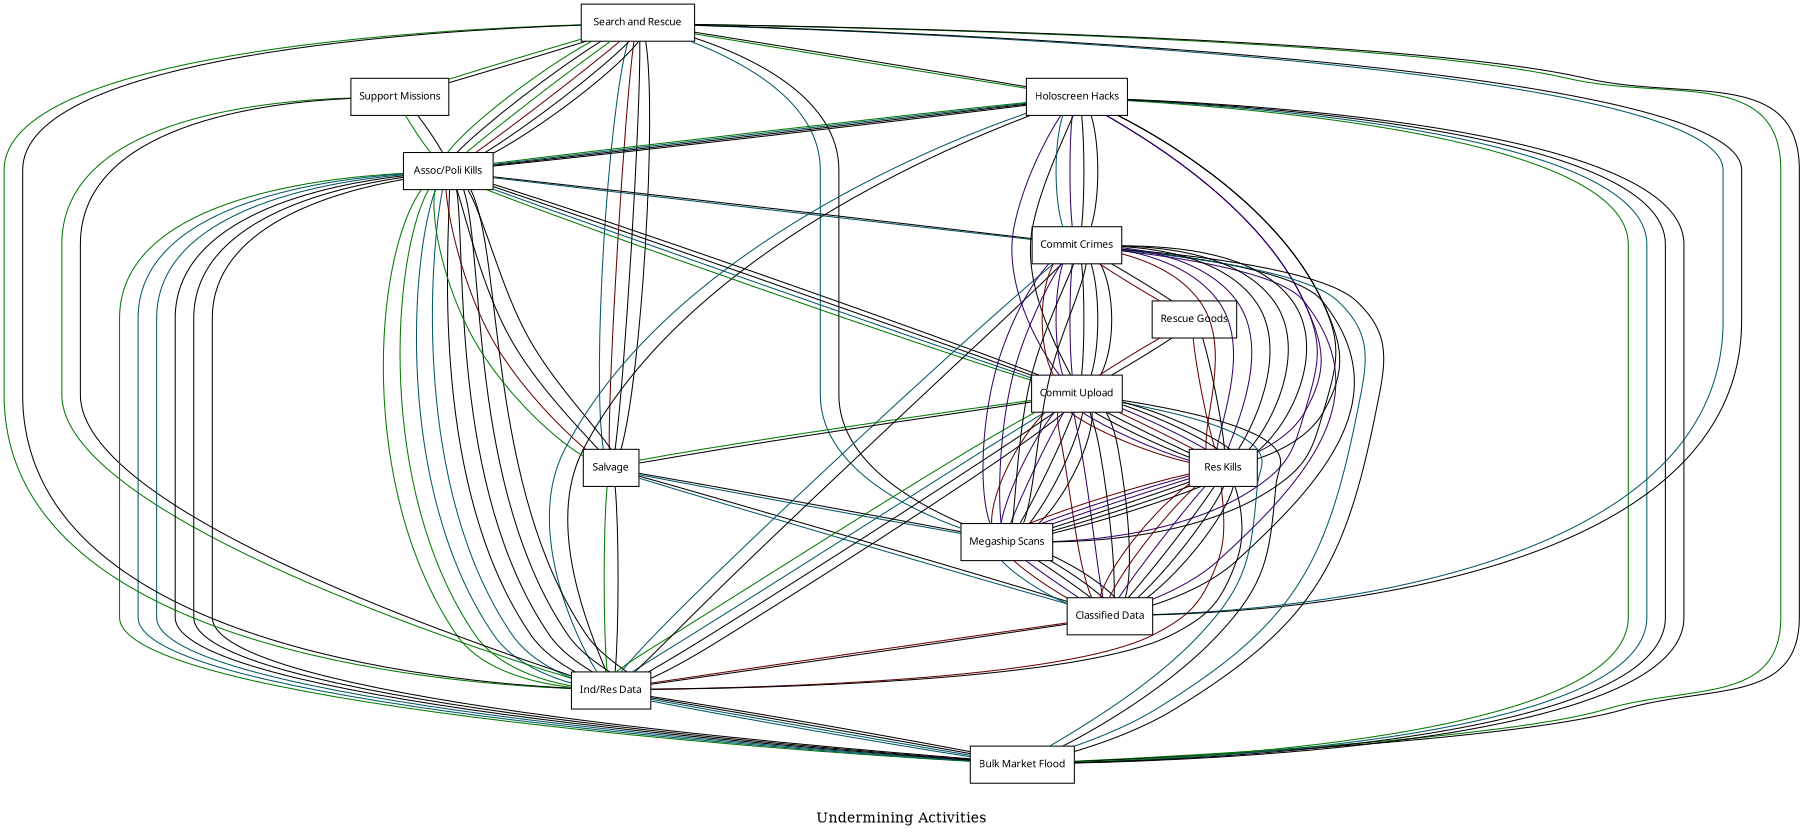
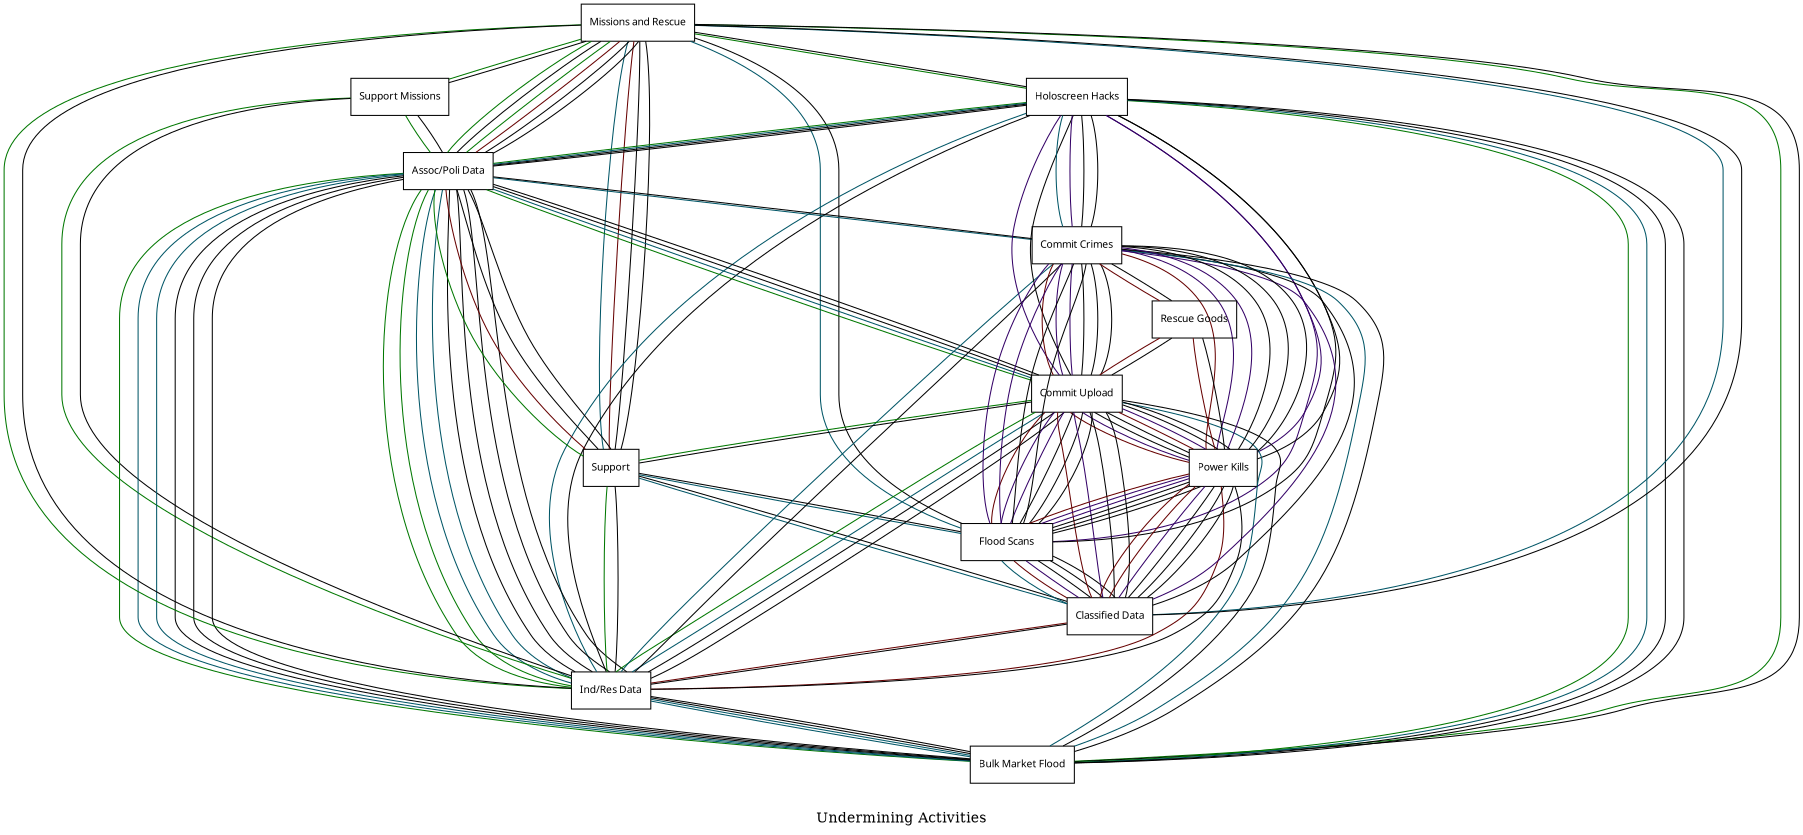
(638, 23) -> (638, 23)
(448, 171) -> (448, 171)
(611, 468) -> (611, 468)
(1223, 468) -> (1223, 468)
(1007, 542) -> (1007, 542)
